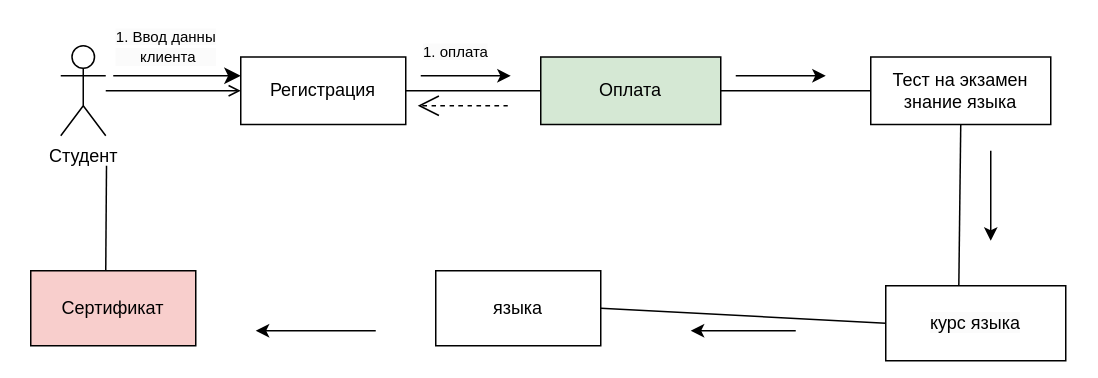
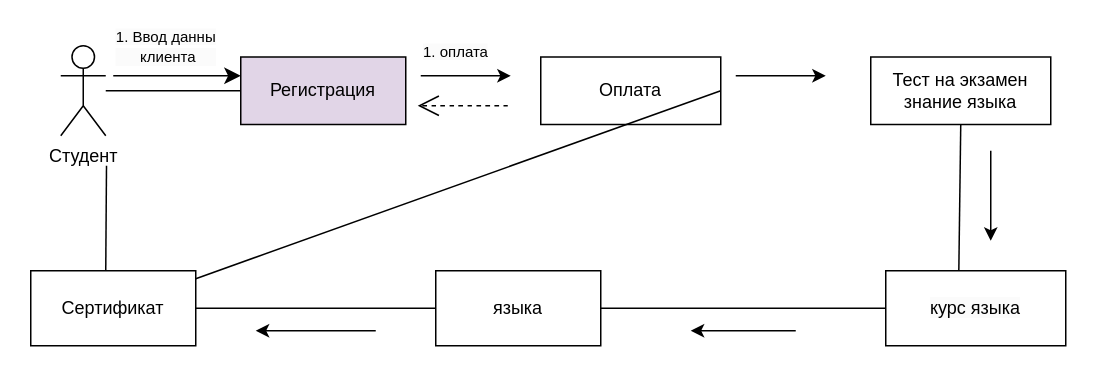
(233, 91) -> (234, 91)
(323, 91) -> (323, 91)
(473, 91) -> none
(631, 91) -> (631, 91)
(796, 91) -> (459, 185)
(113, 308) -> (113, 308)
none -> (316, 308)
(976, 323) -> (976, 308)
